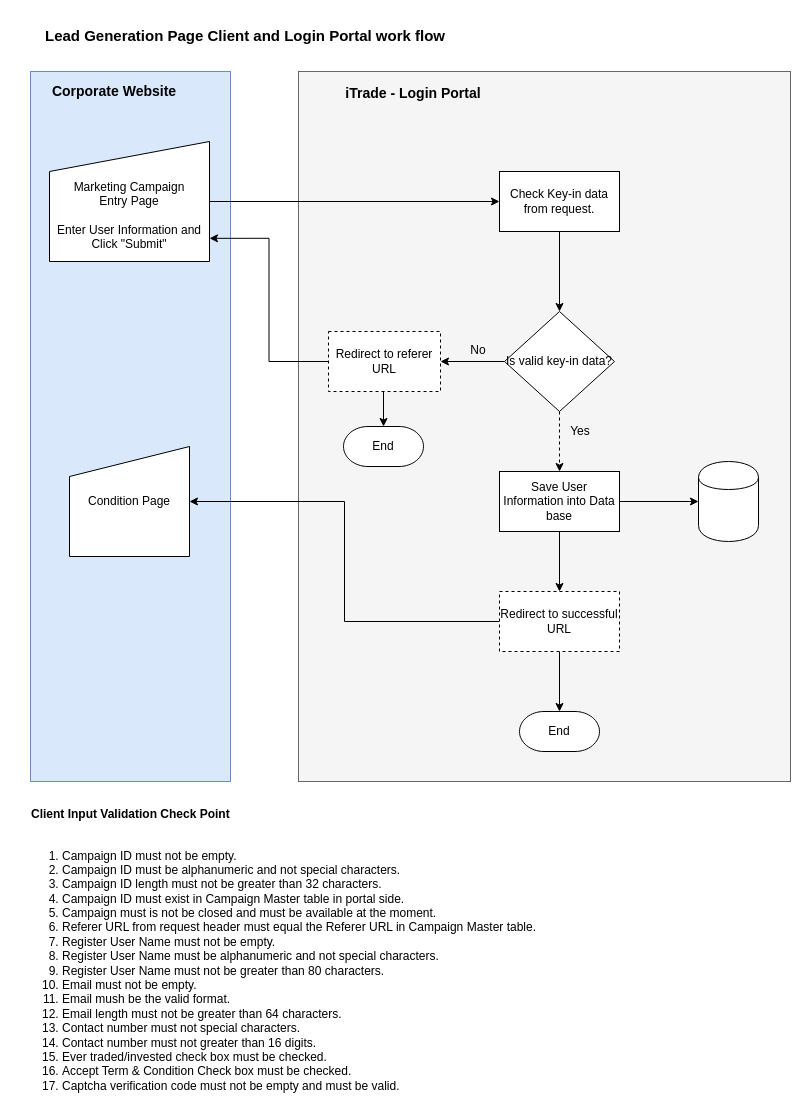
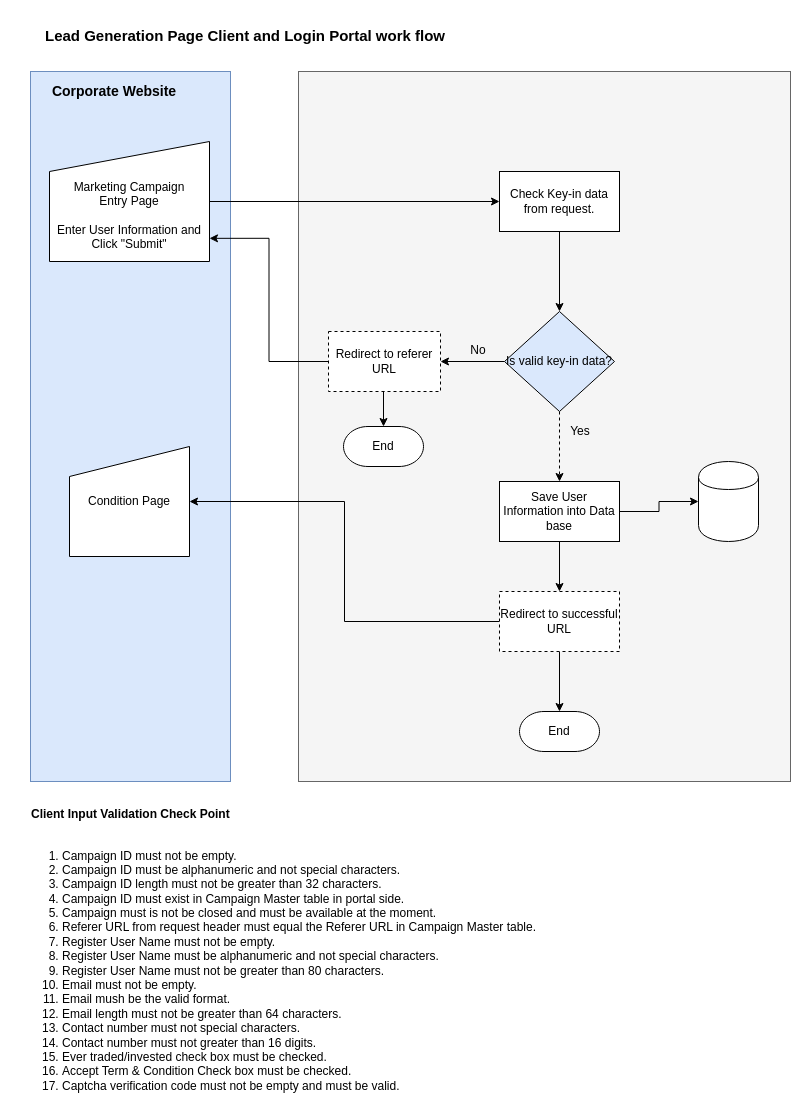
(414, 93) -> none
(560, 362) -> (560, 362)
(560, 502) -> (560, 512)
